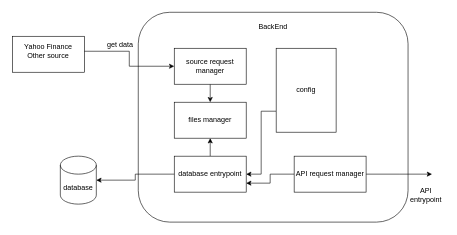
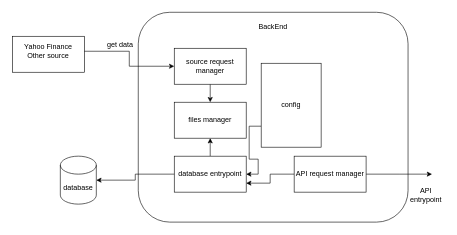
(306, 90) -> (291, 105)
